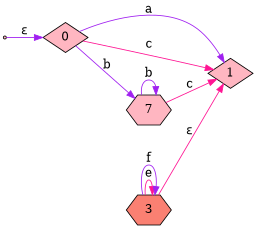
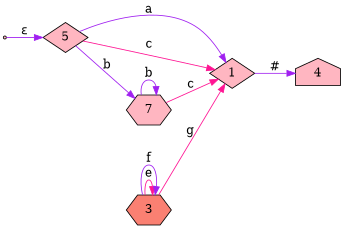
(66, 38) -> (66, 38)
none -> (318, 73)
(190, 131) -> (190, 131)
